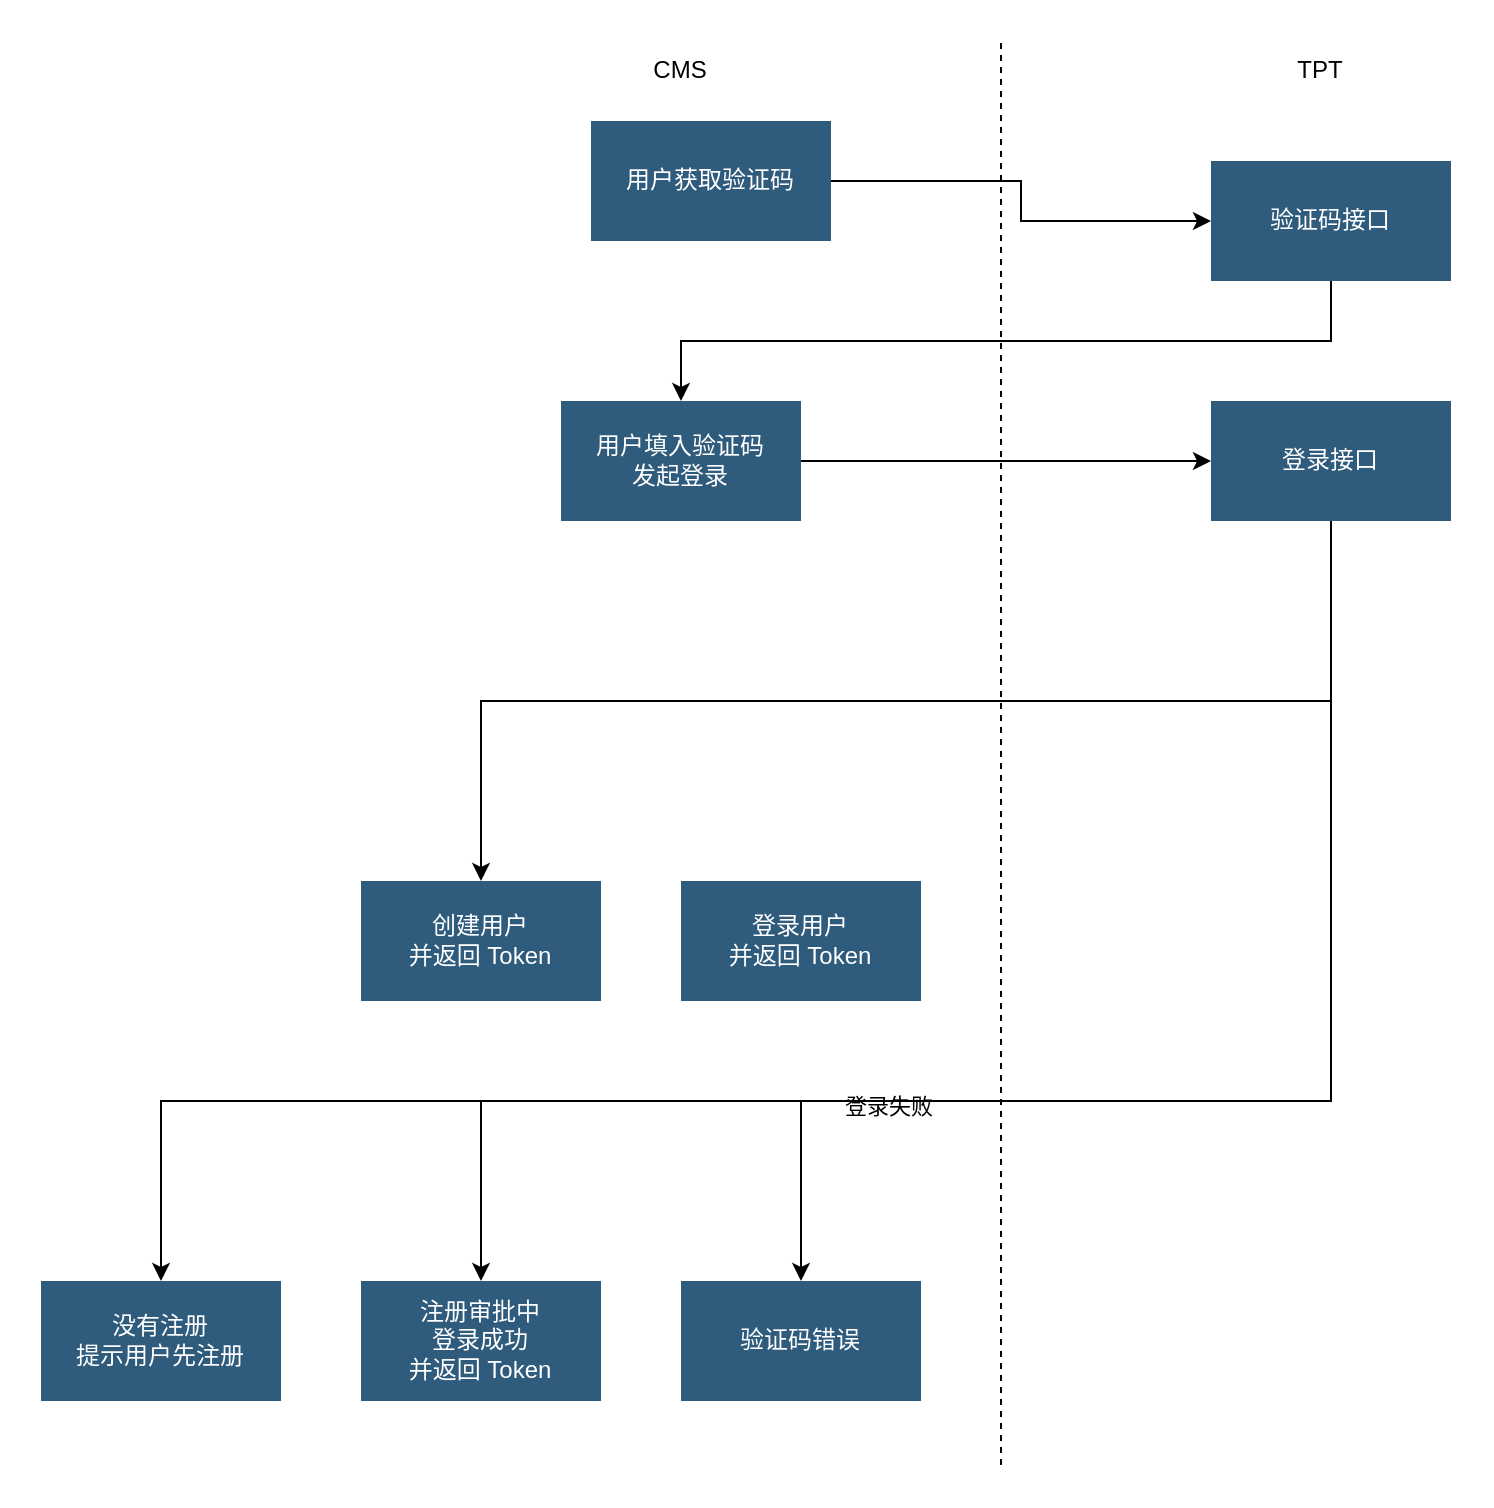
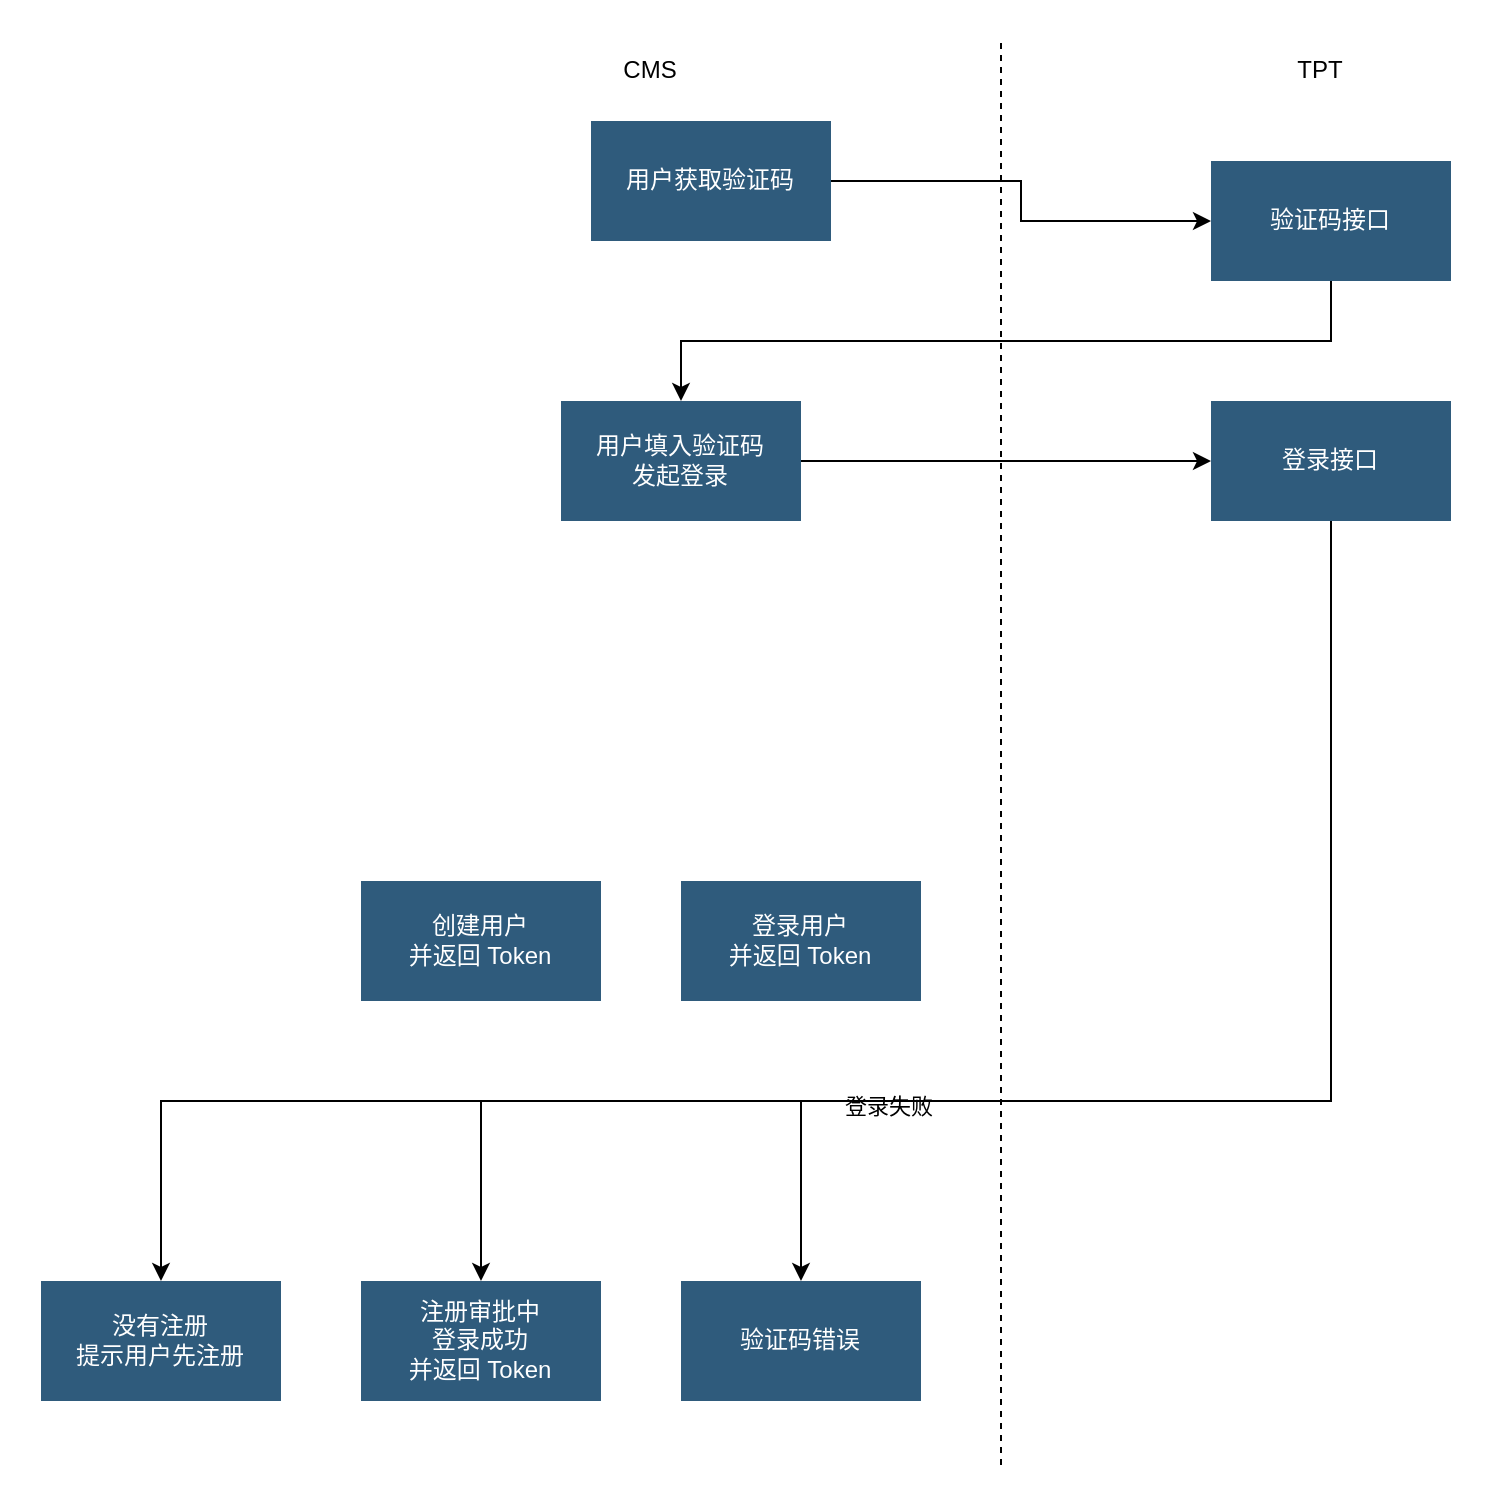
(681, 71) -> (651, 71)
(821, 701) -> none
